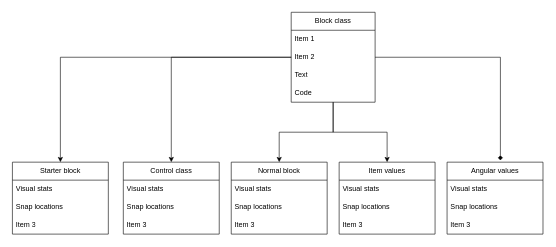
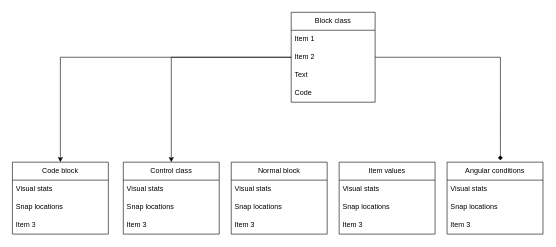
(279, 132) -> none
(386, 132) -> none
(60, 171) -> (60, 171)
(495, 171) -> (495, 171)
